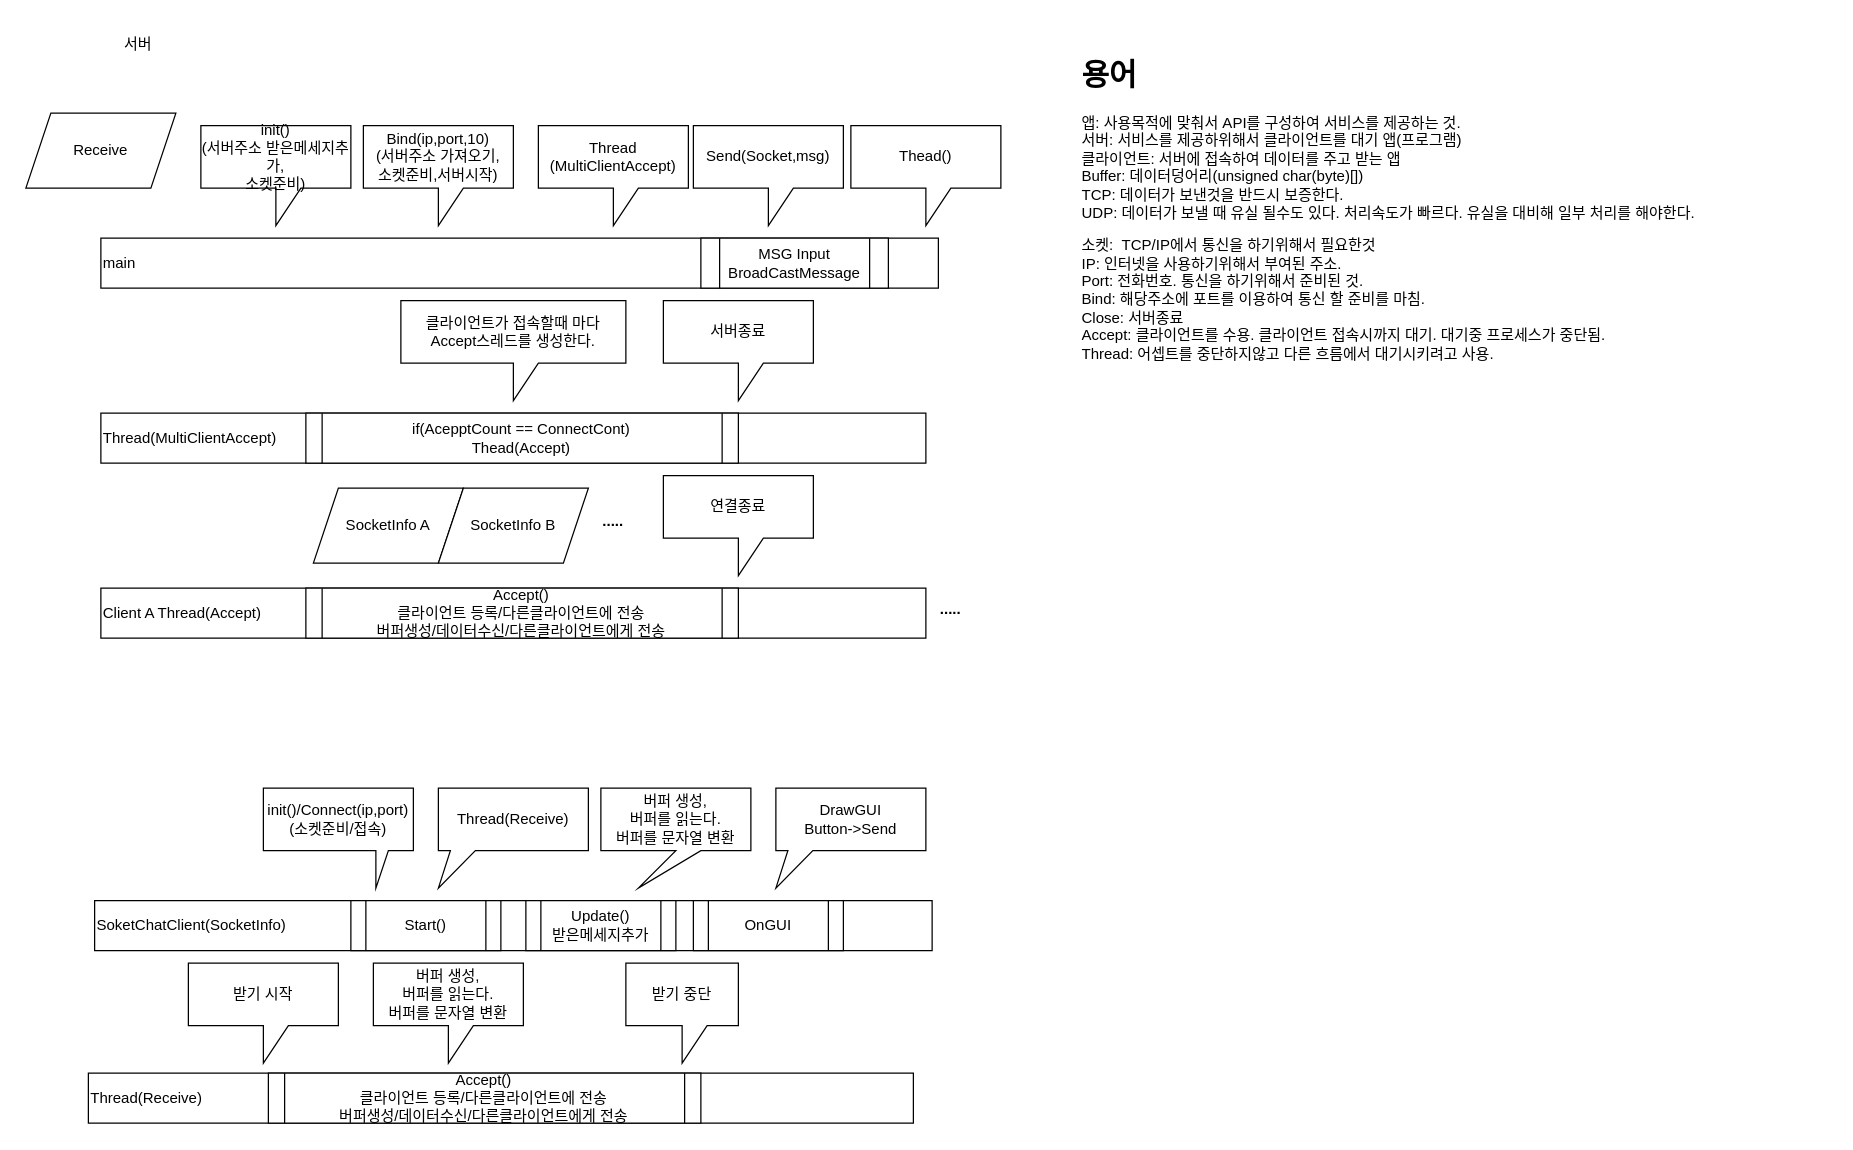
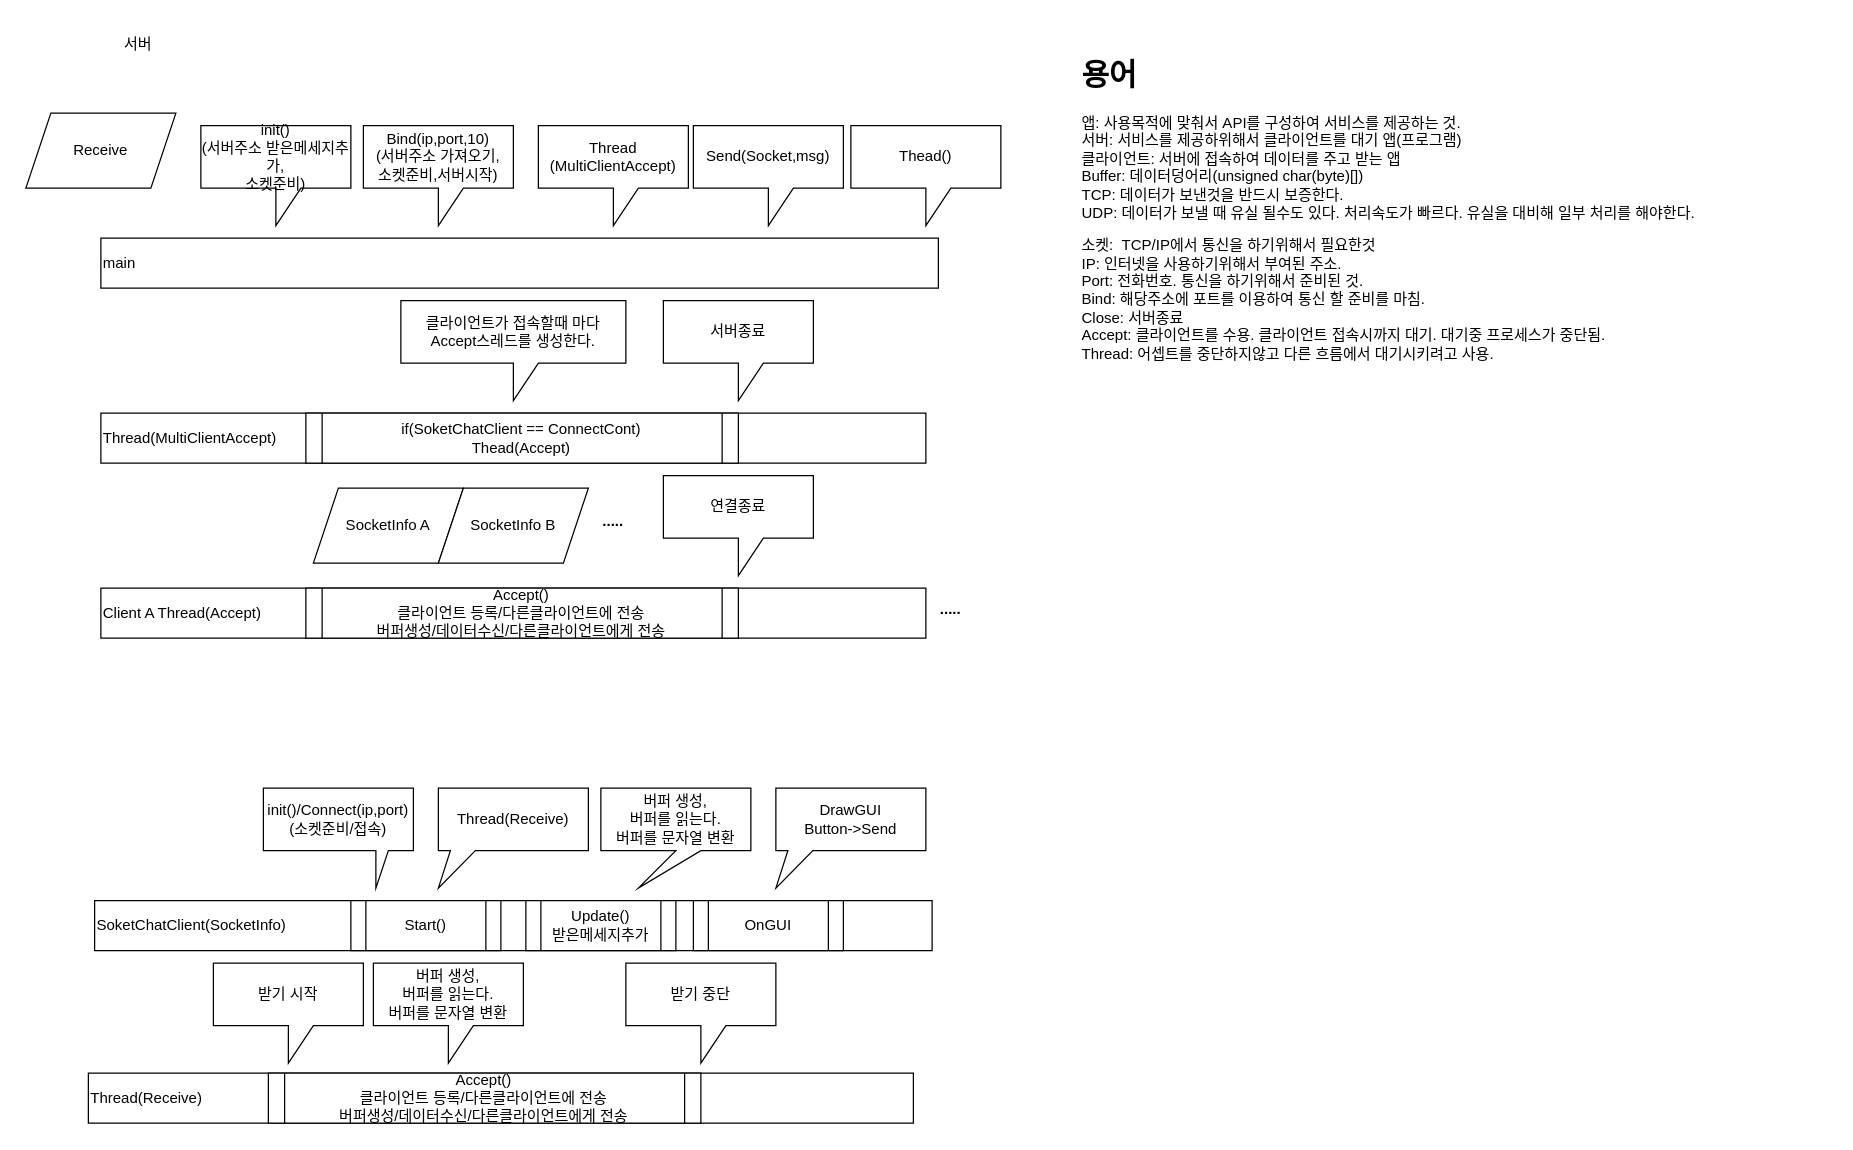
(794, 263) -> none
(521, 438) -> (521, 438)
(263, 1013) -> (288, 1013)
(682, 1013) -> (701, 1013)
